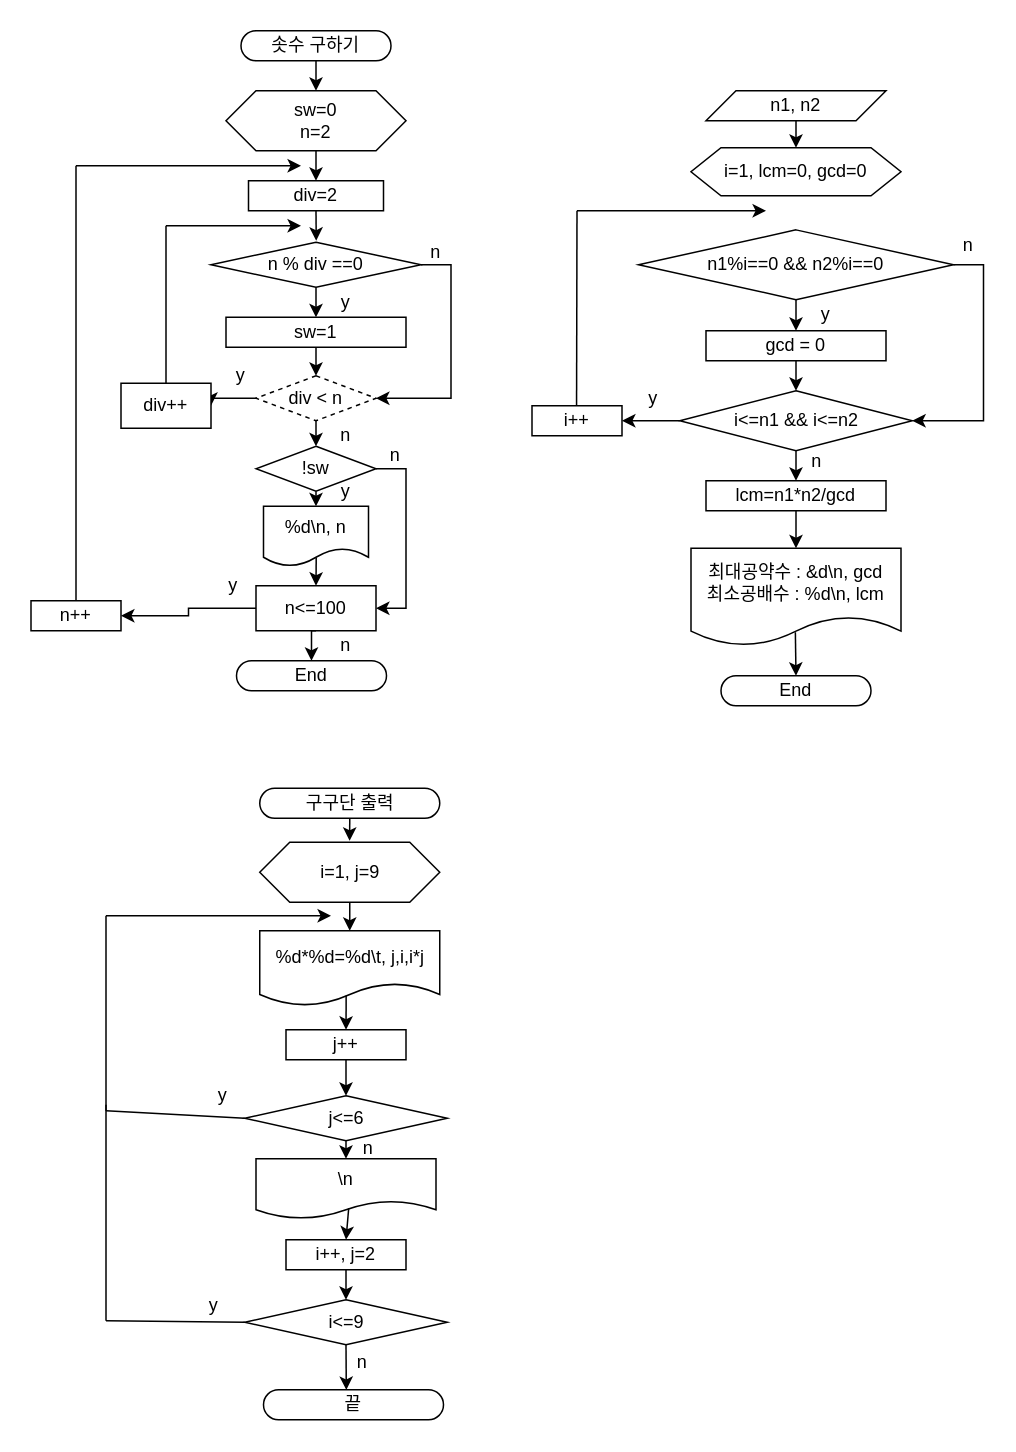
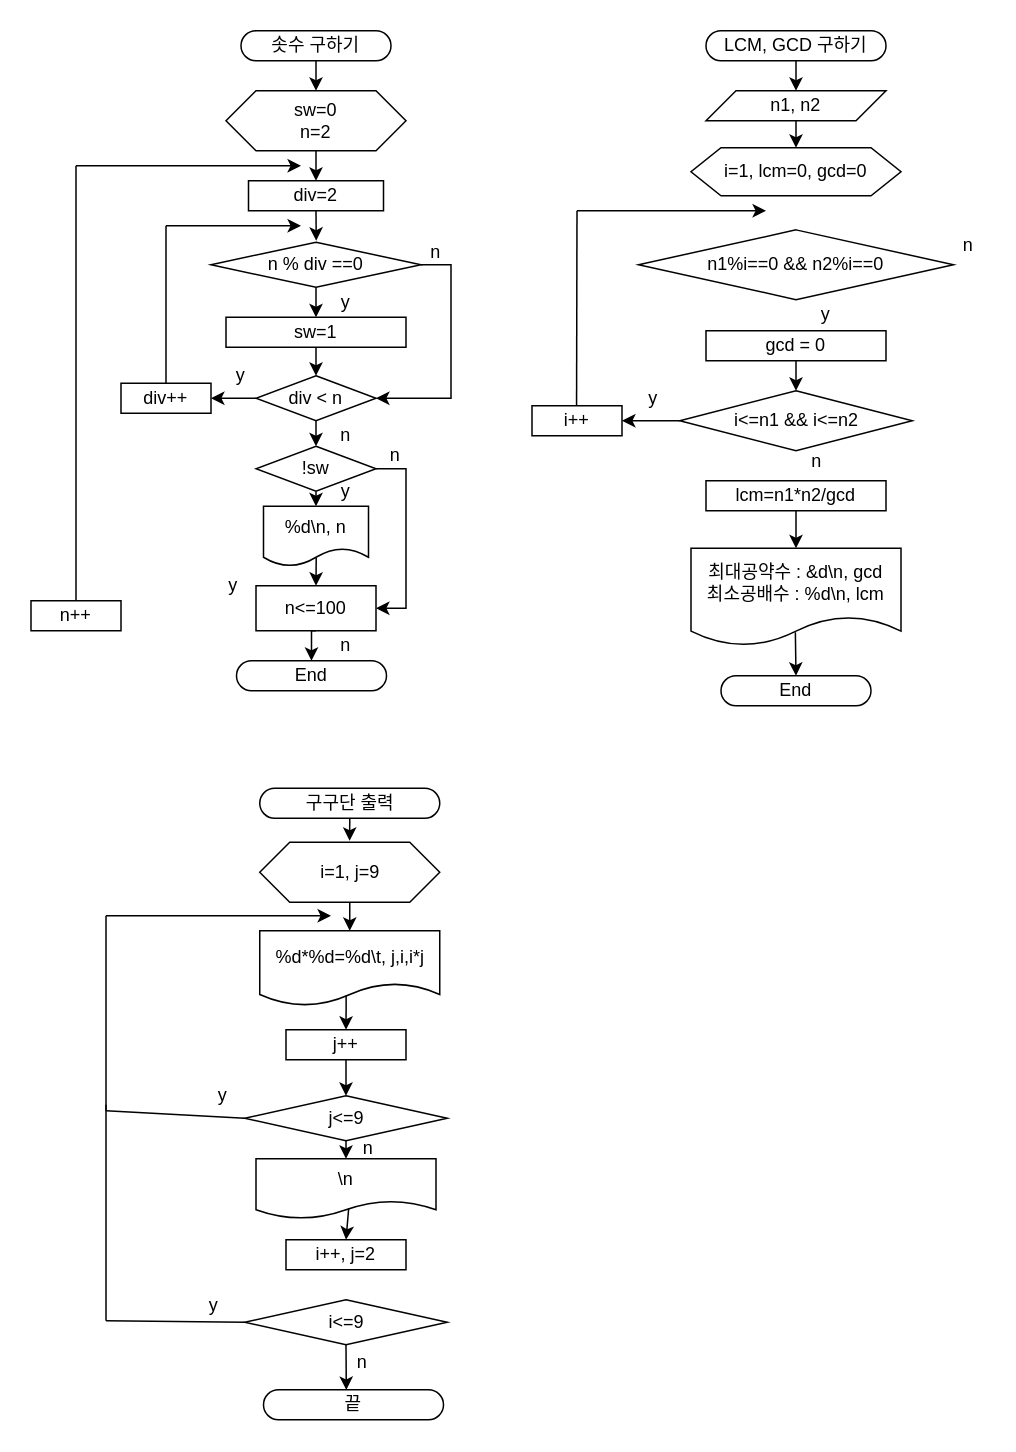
none -> (796, 46)
none -> (796, 71)
(796, 310) -> none
(983, 359) -> none
(316, 398) -> (316, 398)
(166, 406) -> (166, 398)
(796, 461) -> none
(190, 608) -> none
(347, 1118) -> (347, 1118)
(346, 1280) -> none
